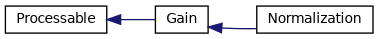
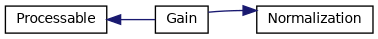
(239, 29) -> (226, 11)
